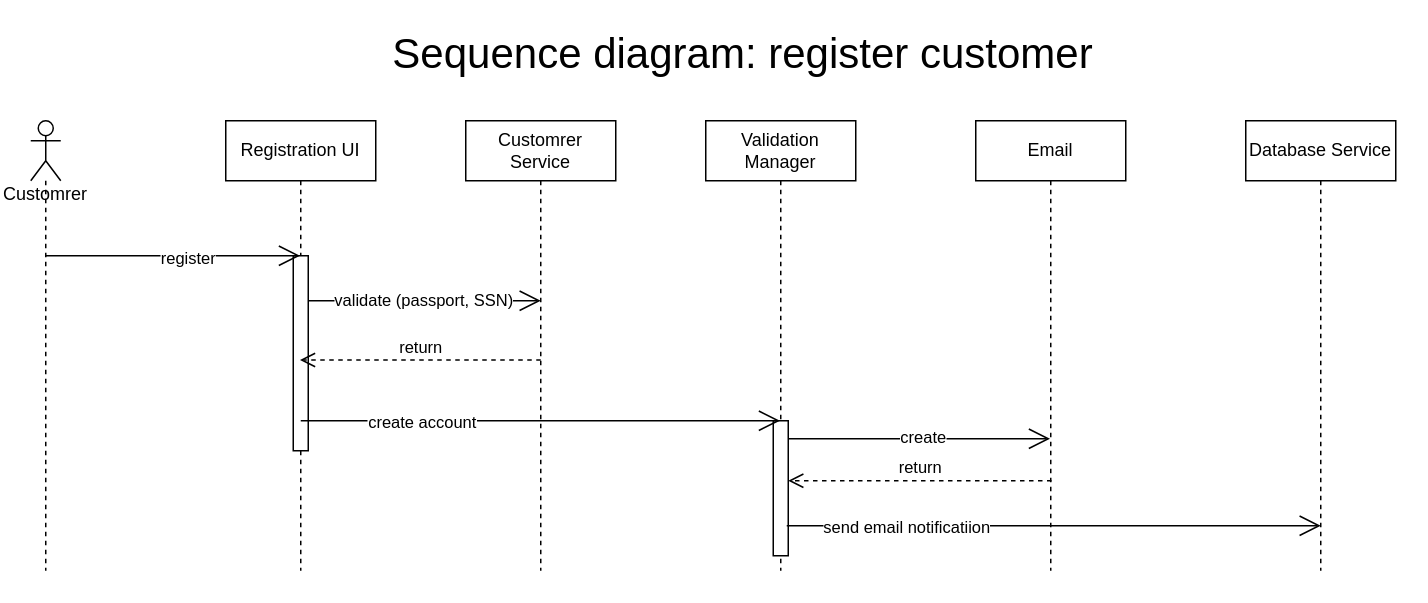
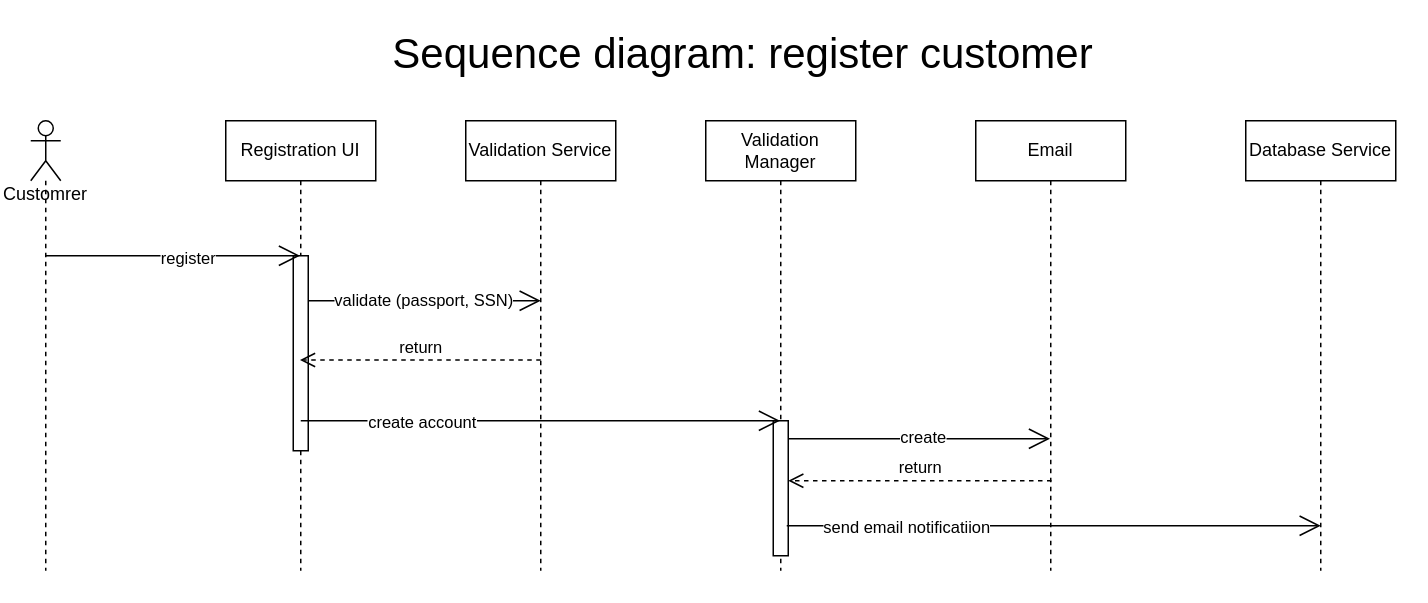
(541, 151) -> (541, 151)
